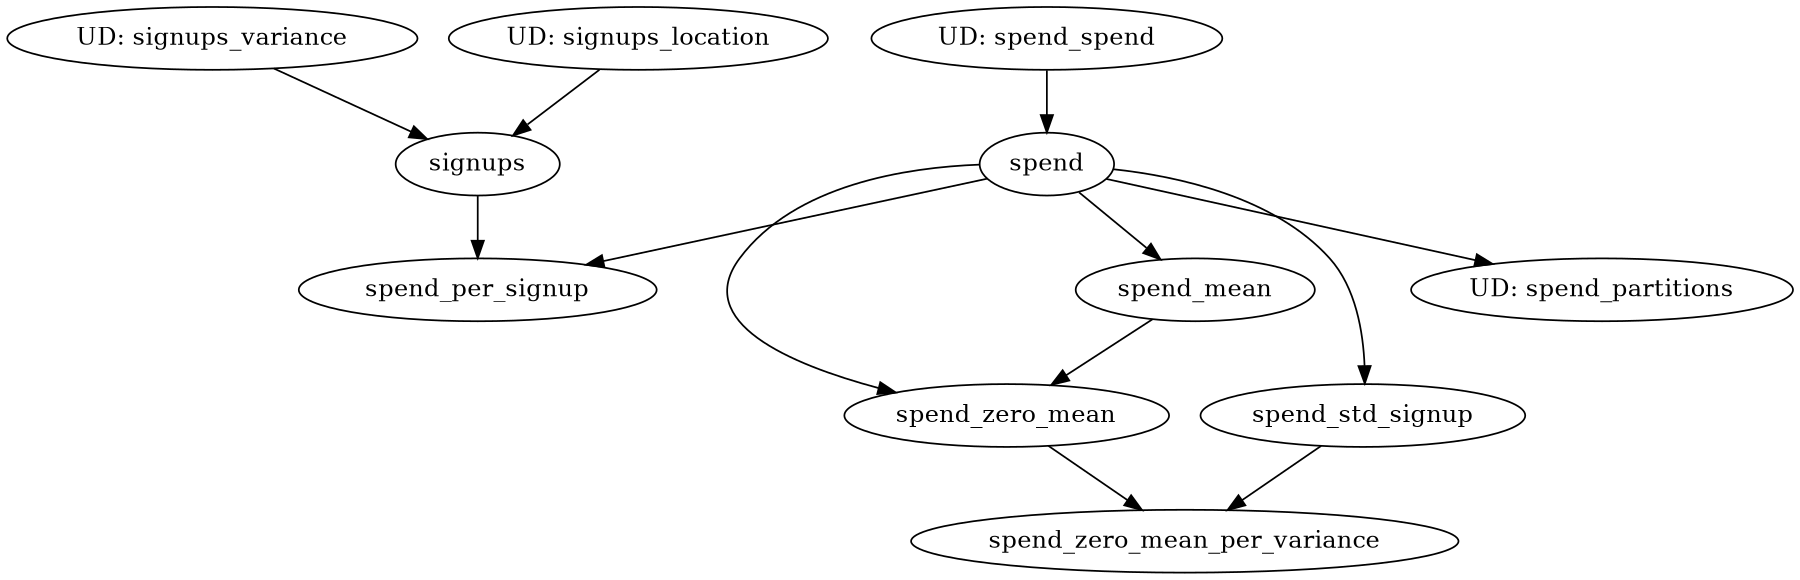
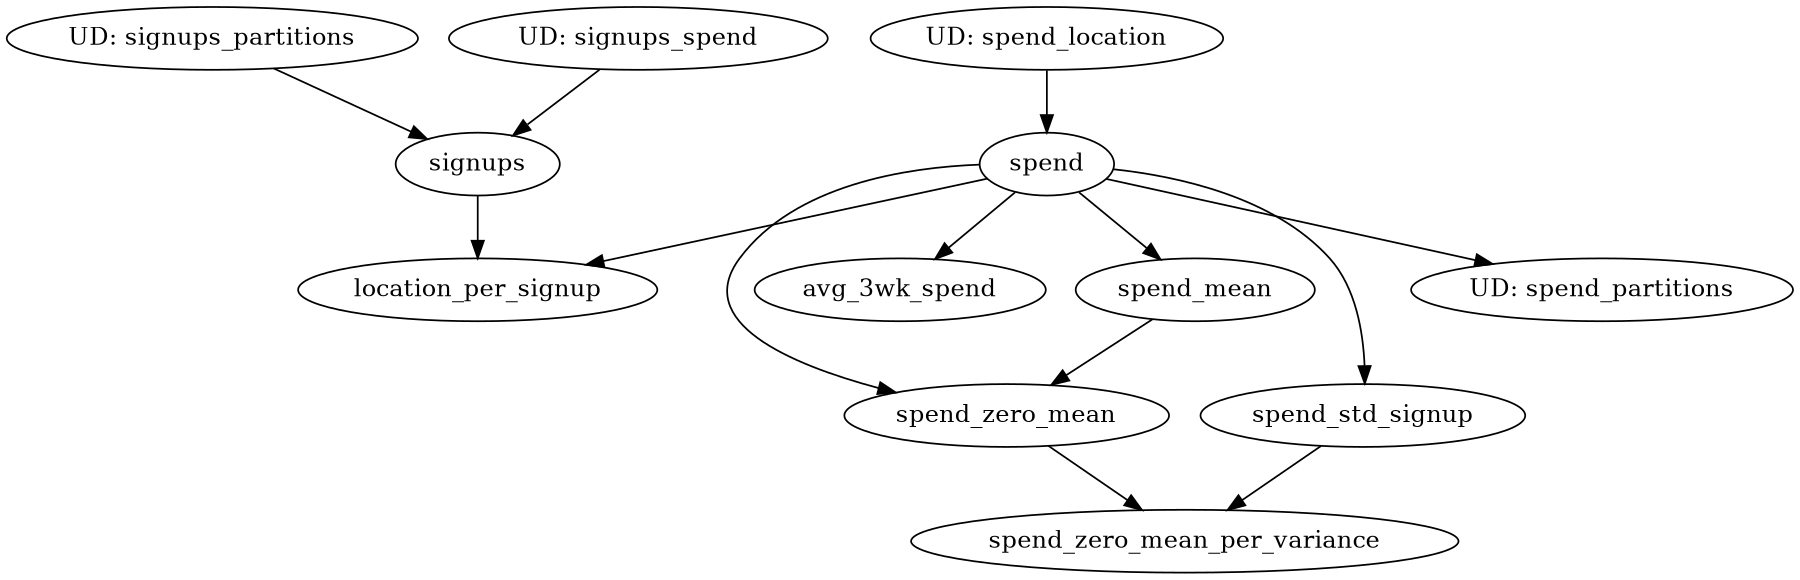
(212, 38) -> (212, 38)
(638, 38) -> (638, 38)
(1047, 38) -> (1047, 38)
(478, 290) -> (478, 290)
none -> (900, 290)
